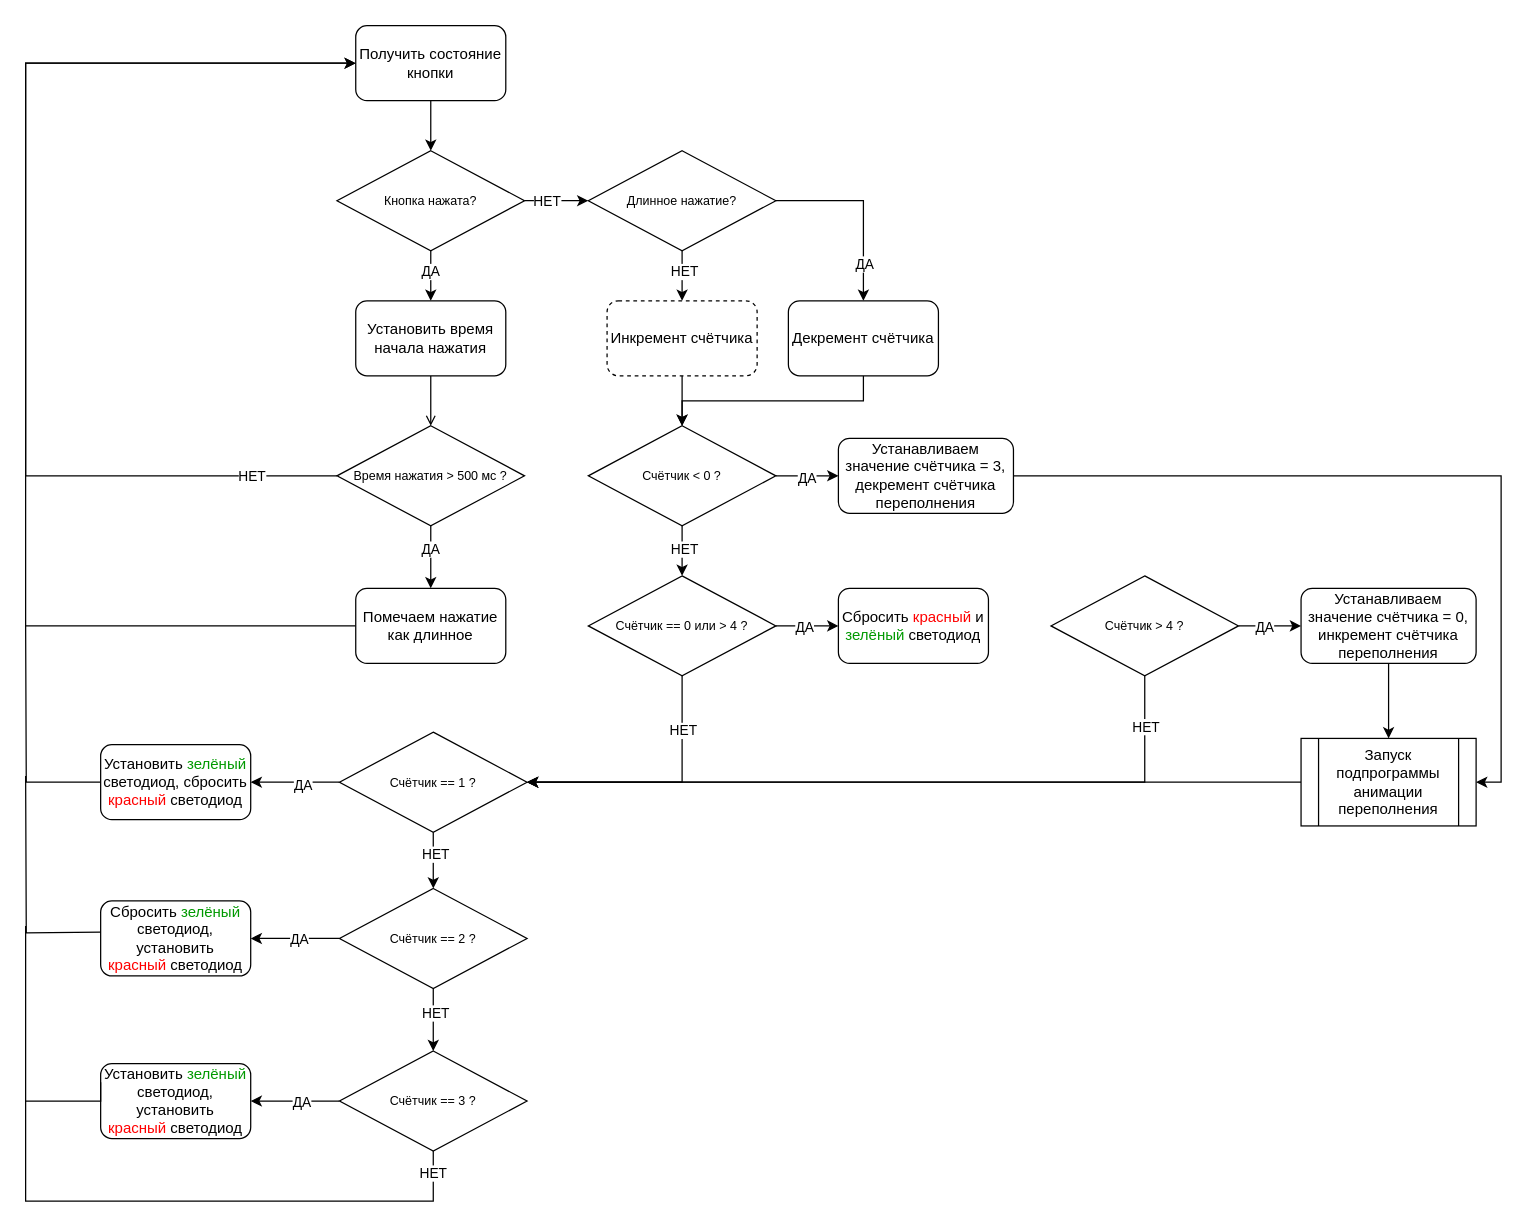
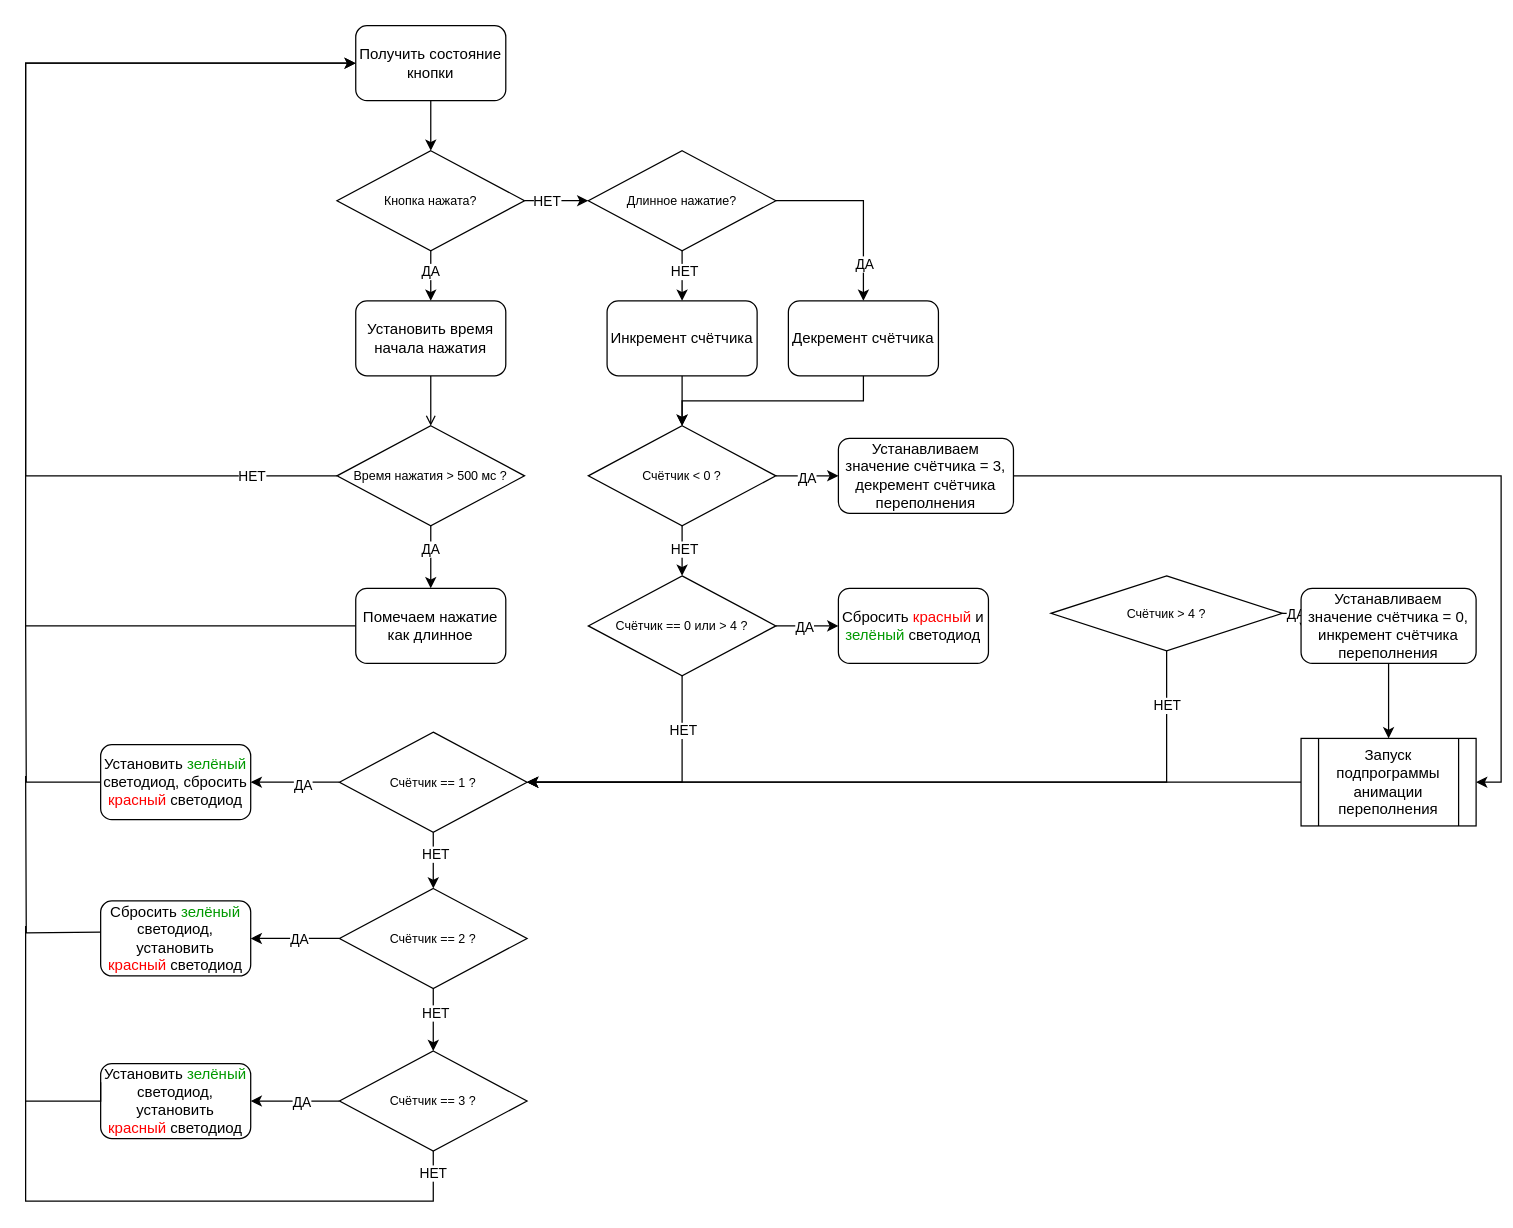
(682, 338) -> (682, 338)
(1144, 626) -> (1166, 613)
